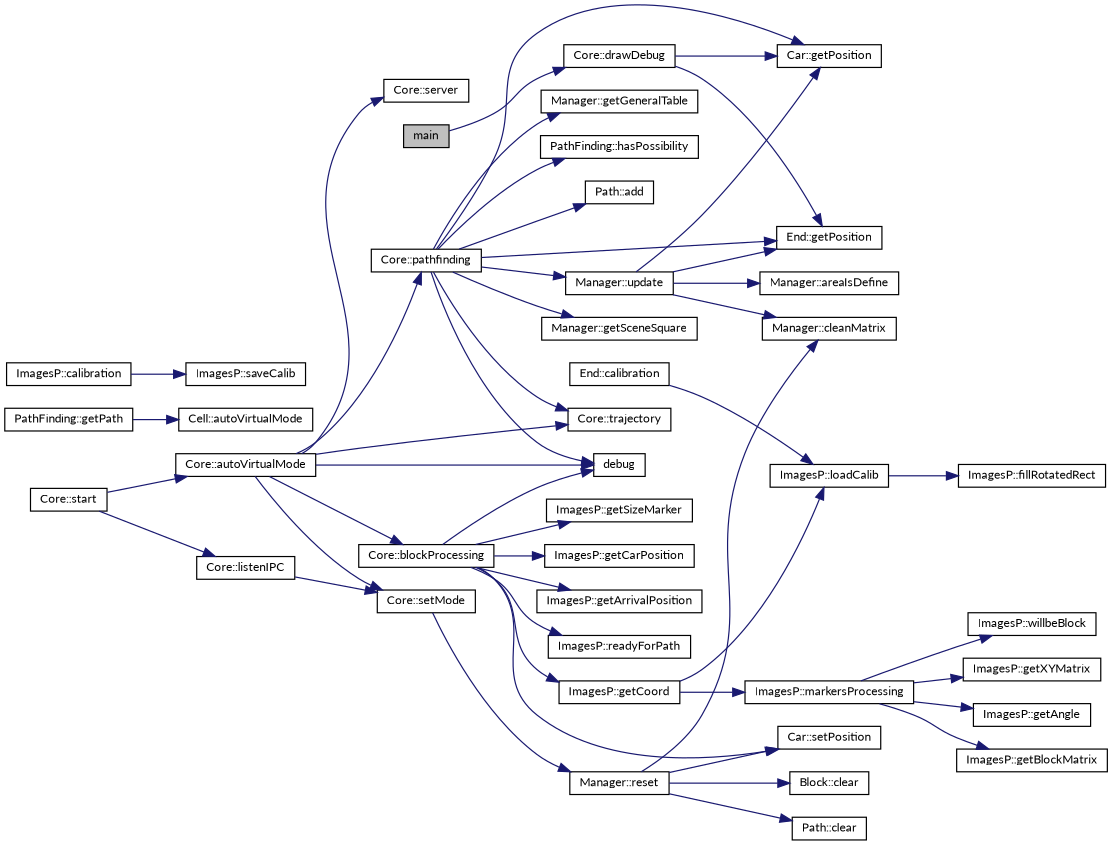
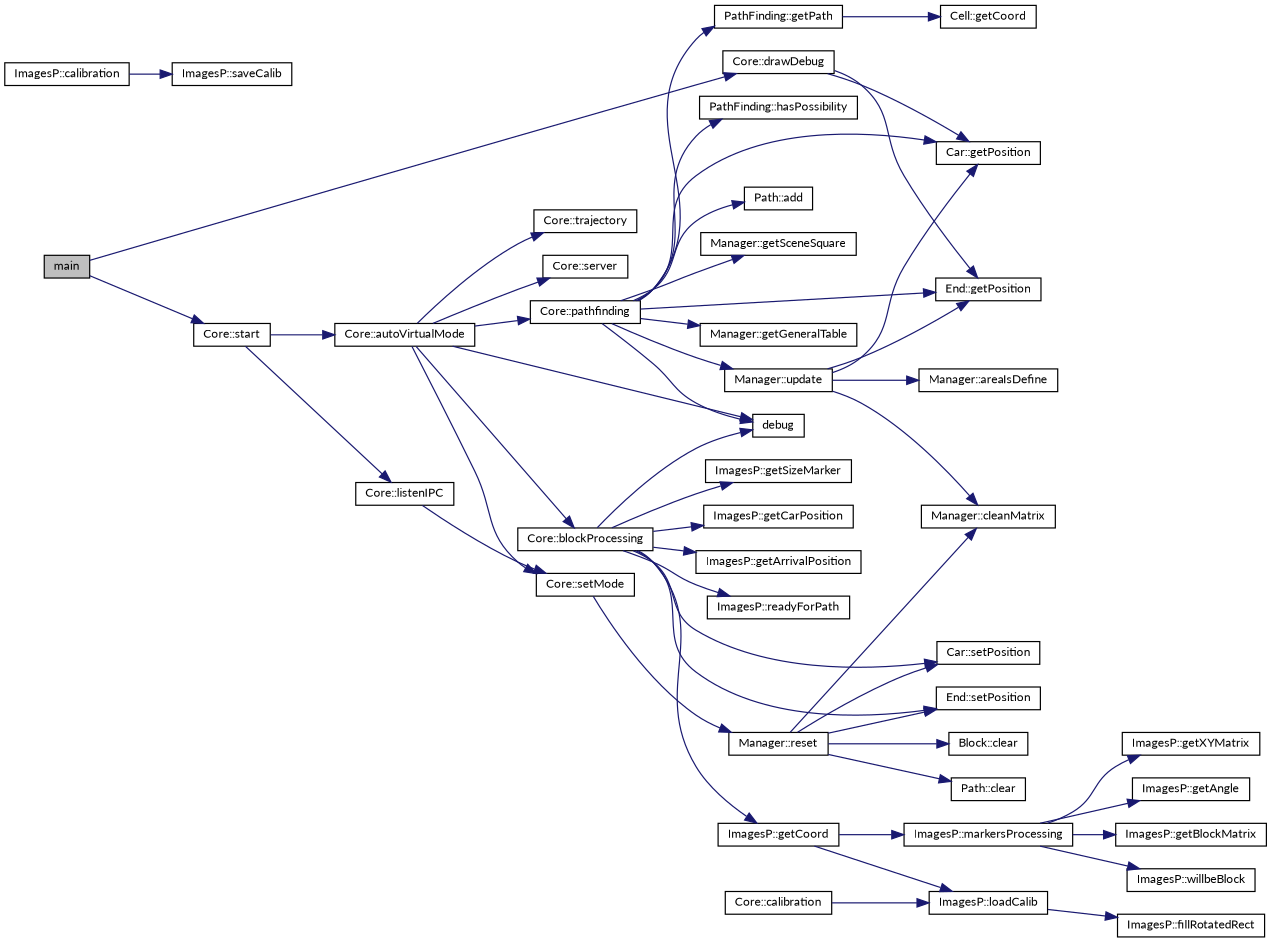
none -> (141, 297)
(485, 349) -> (672, 153)
(619, 374) -> (778, 903)
(246, 420) -> (988, 17)
none -> (988, 698)
